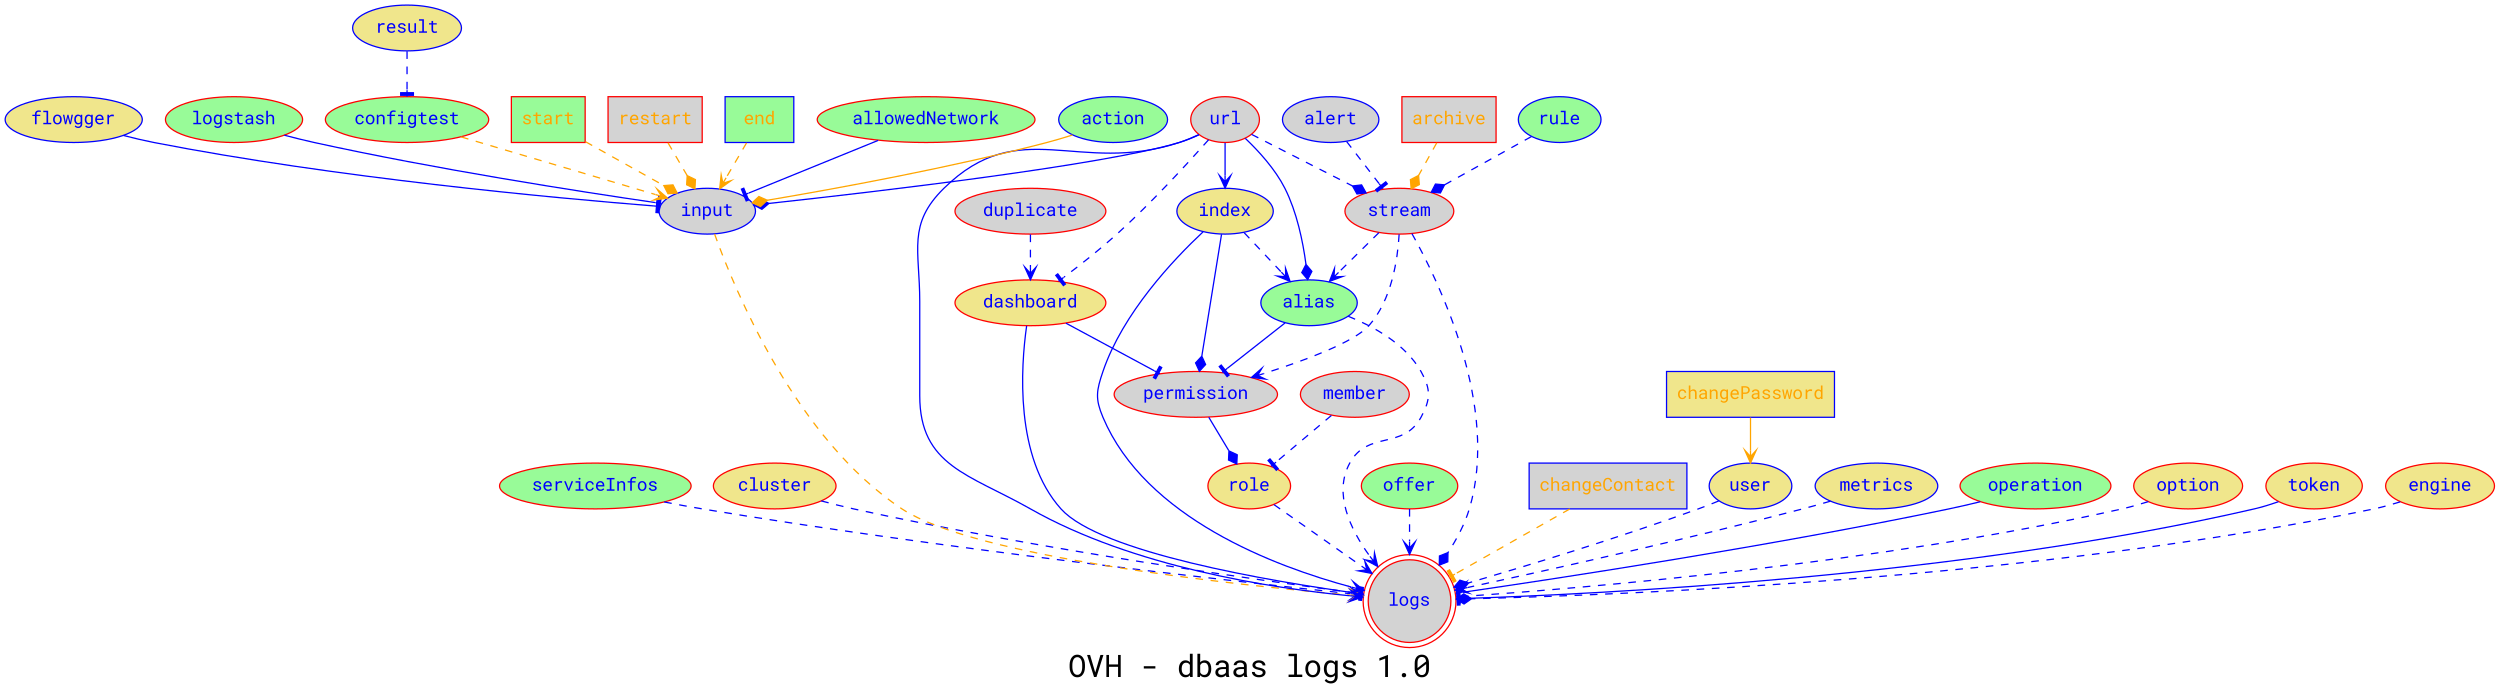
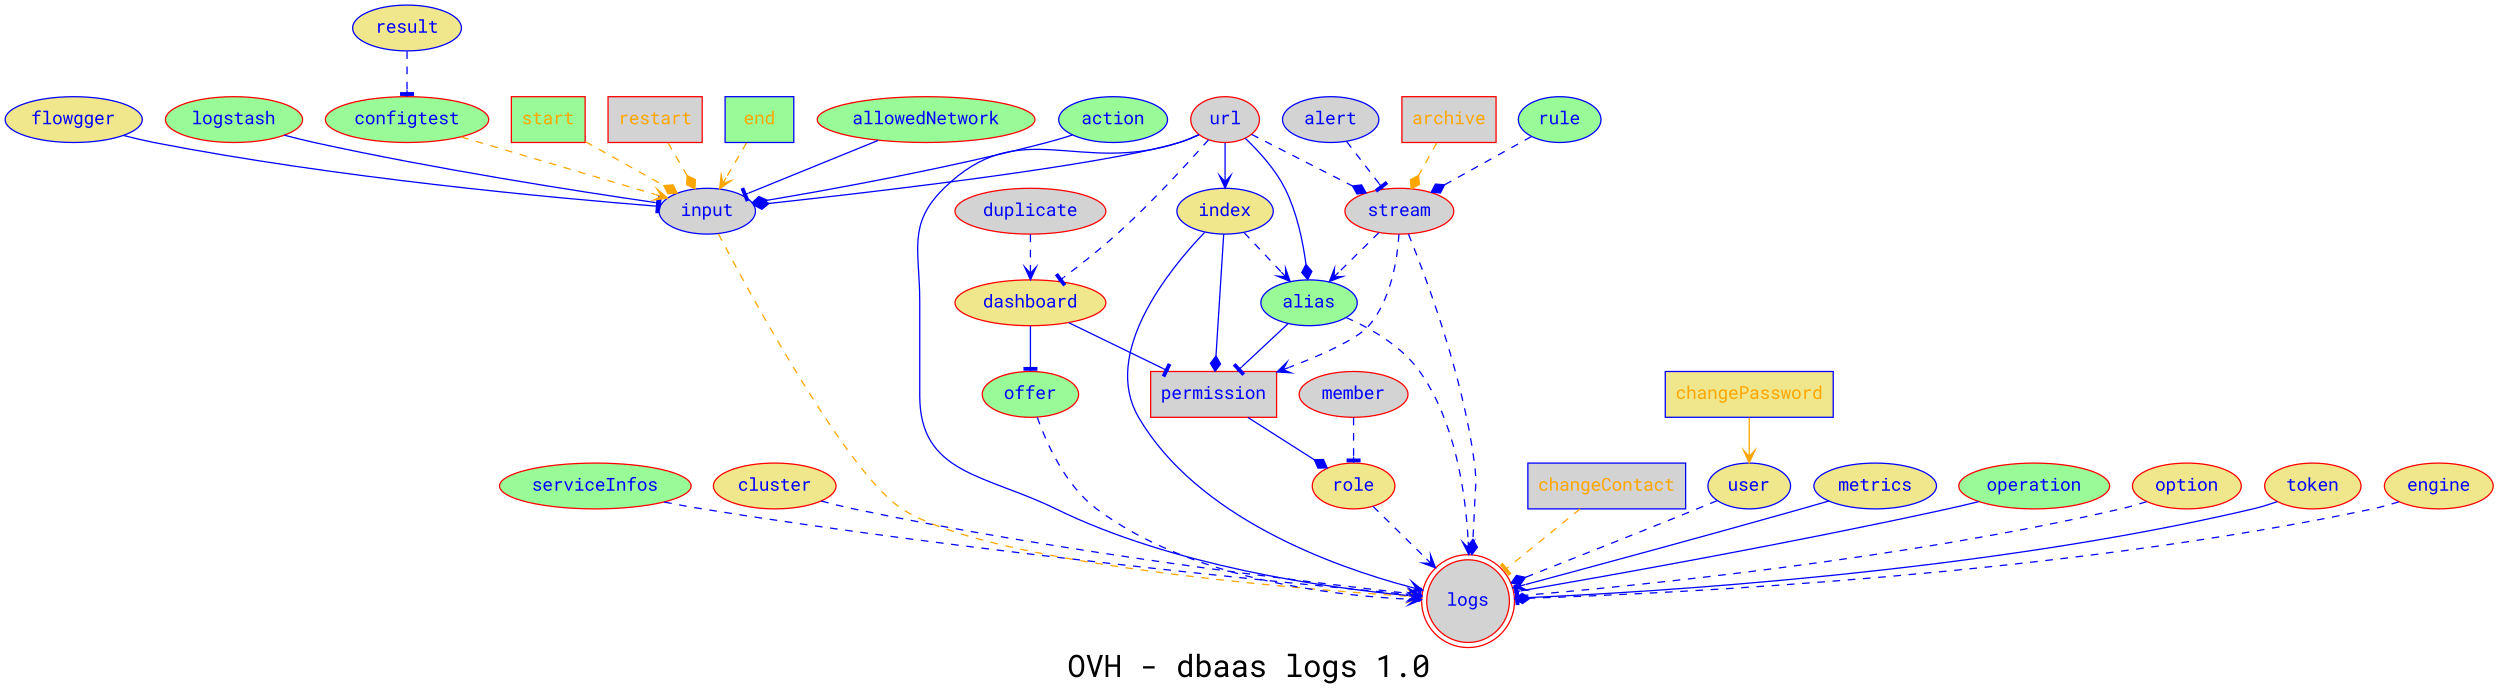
(921, 172) -> (921, 172)
(1196, 394) -> (1214, 394)
(1089, 528) -> (1030, 346)
(1650, 547) -> (1677, 543)
